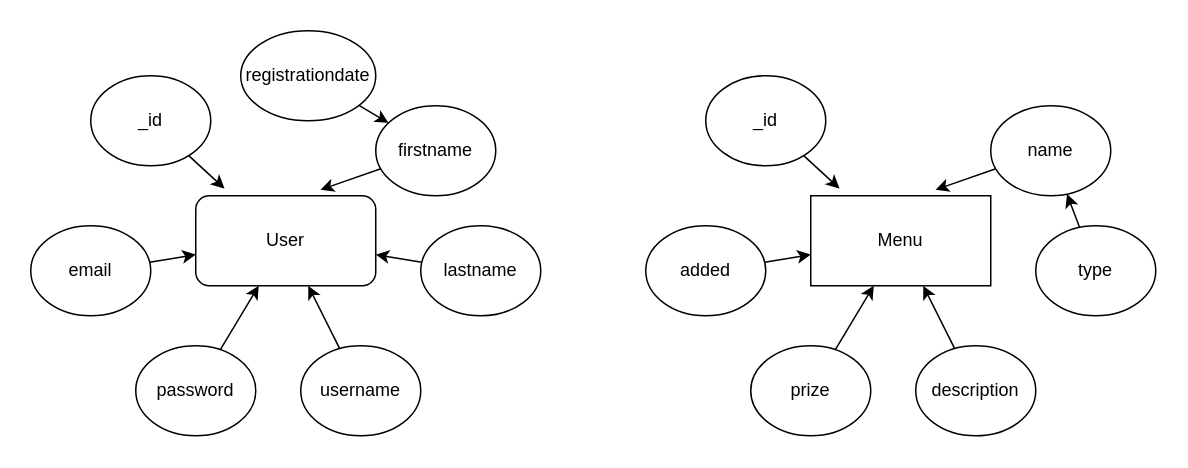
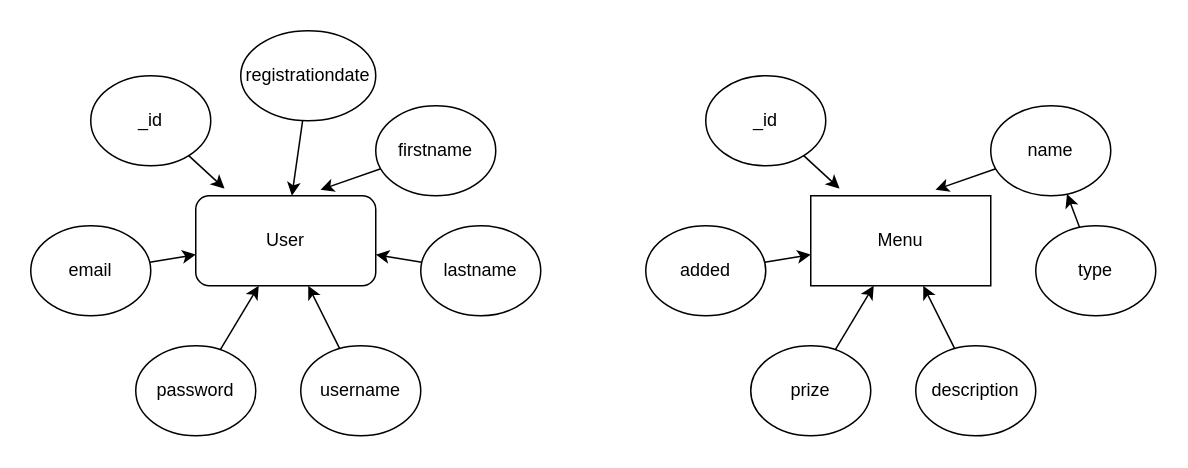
(370, 112) -> (298, 153)
